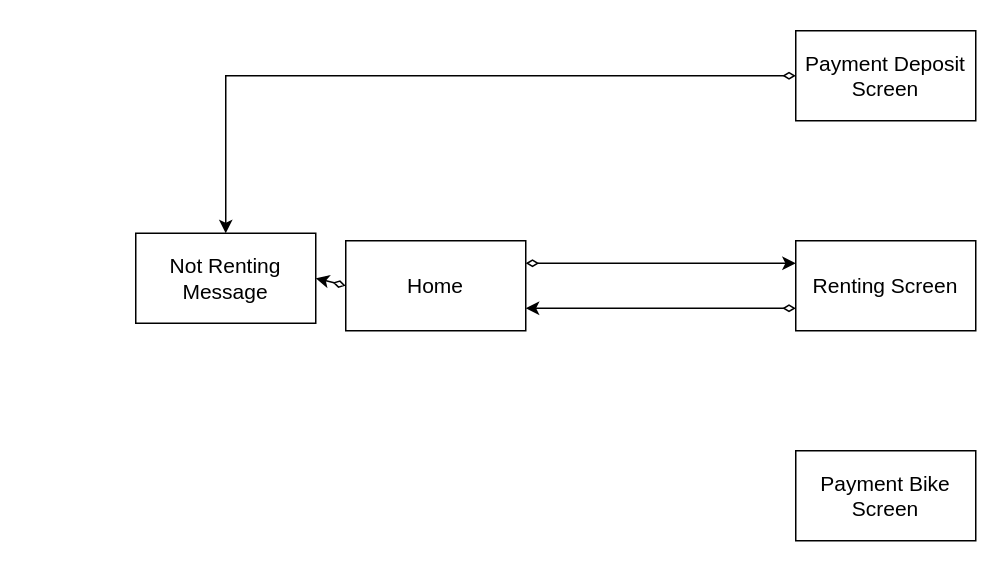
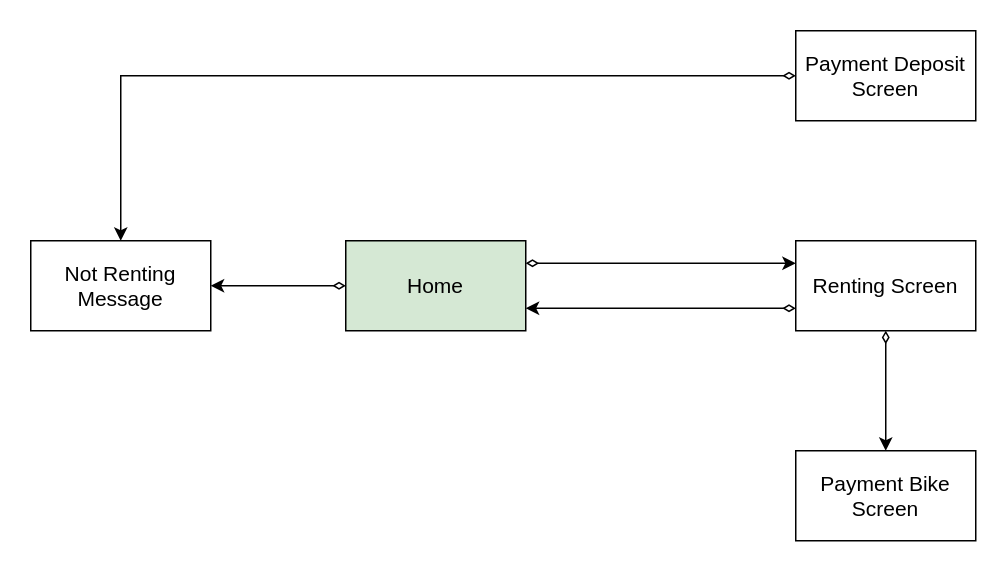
(226, 278) -> (121, 286)
(436, 286) -> (436, 286)
none -> (886, 392)
